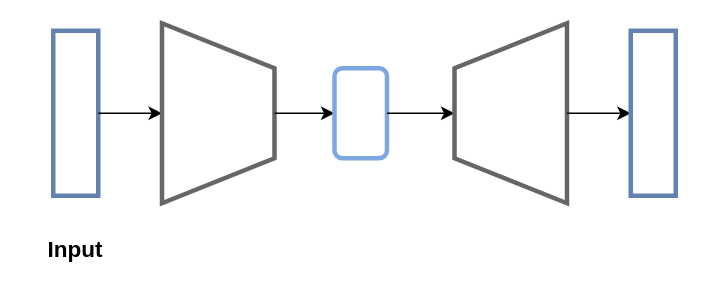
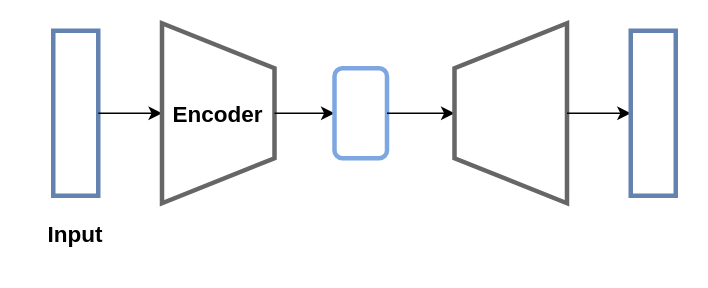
none -> (218, 113)
(76, 248) -> (76, 233)
